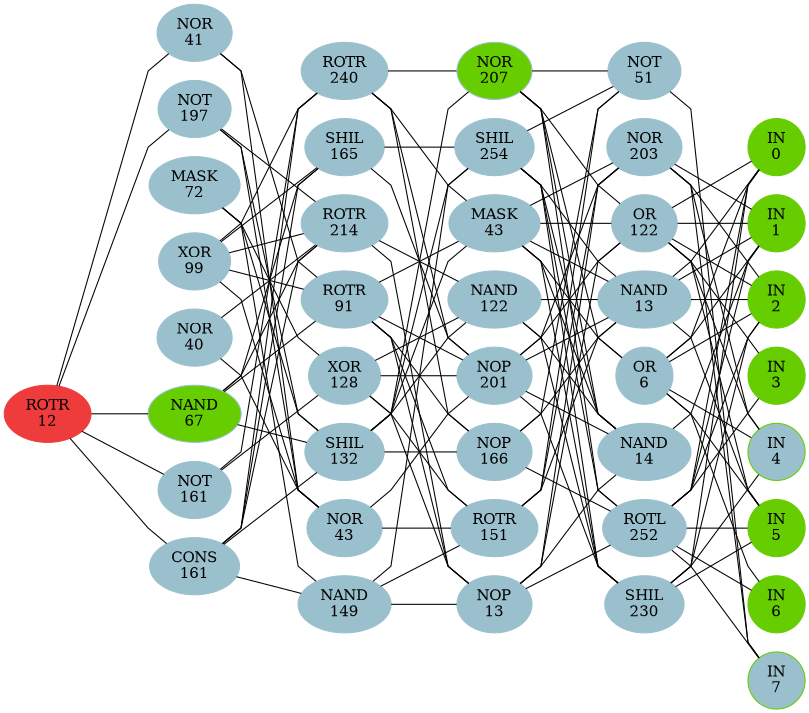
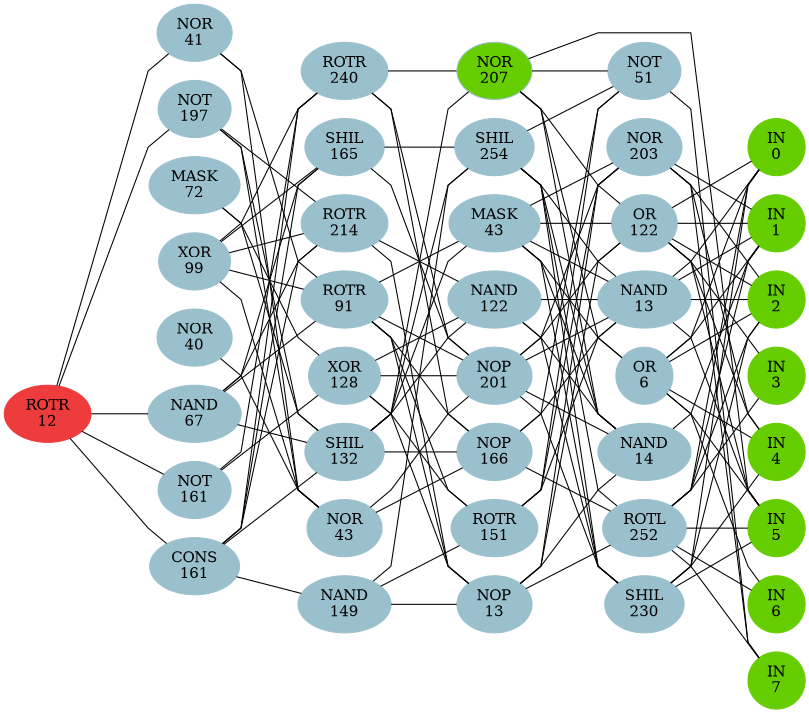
(413, 138) -> none
(268, 281) -> none
(569, 298) -> (708, 172)
(255, 307) -> none
(195, 414) -> (195, 414)
(777, 452) -> (777, 452)
(417, 528) -> (413, 493)
(777, 681) -> (777, 681)
